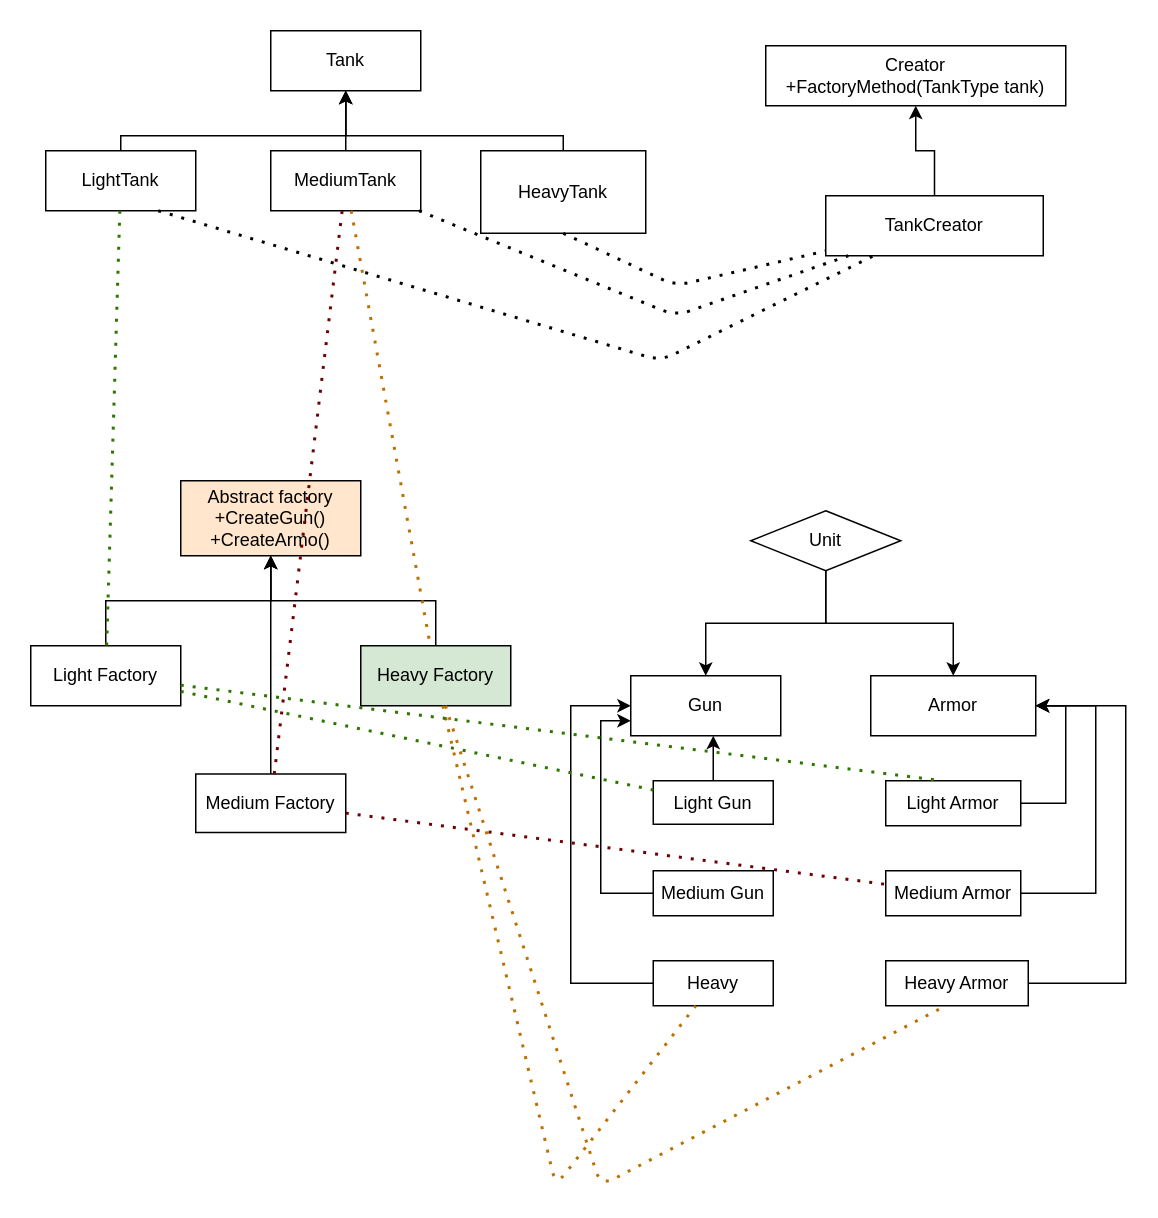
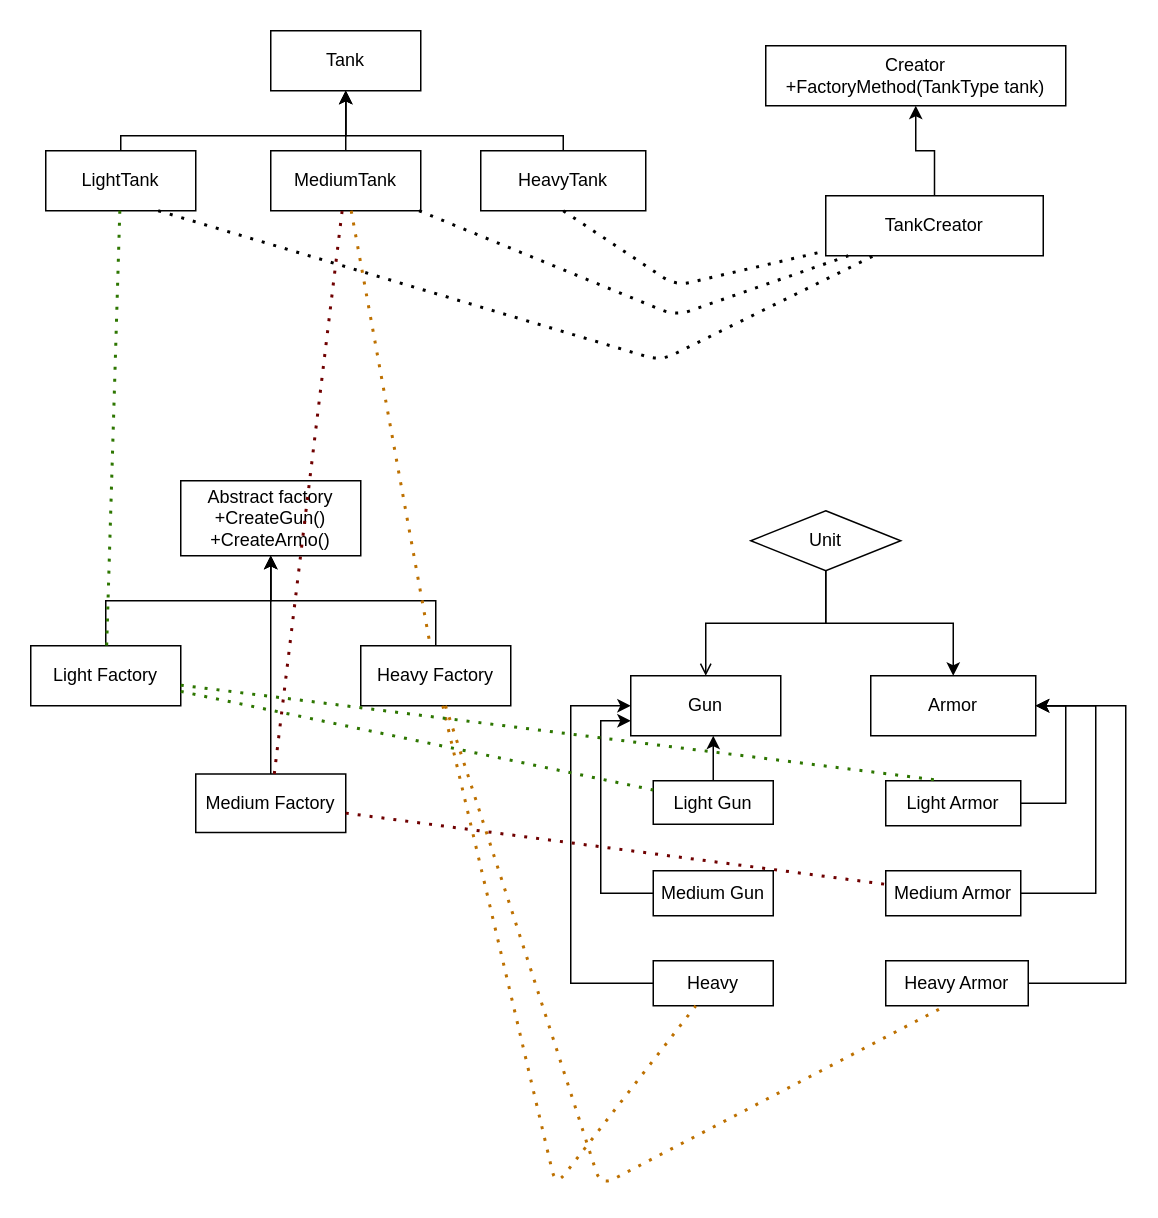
(563, 192) -> (563, 181)
(271, 518) -> (271, 518)
(706, 664) -> (706, 666)
(436, 676) -> (436, 676)
